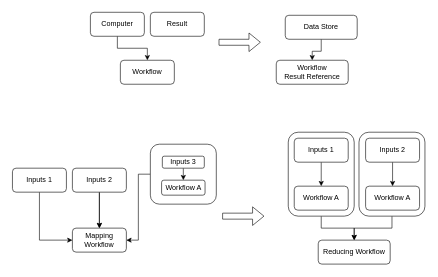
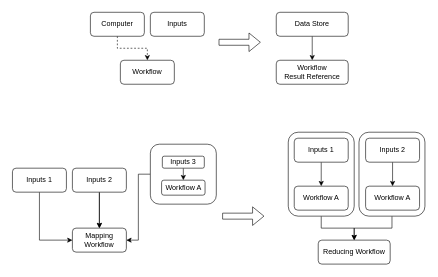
(177, 24) -> (177, 24)
(321, 27) -> (312, 24)
(130, 48) -> (130, 48)
